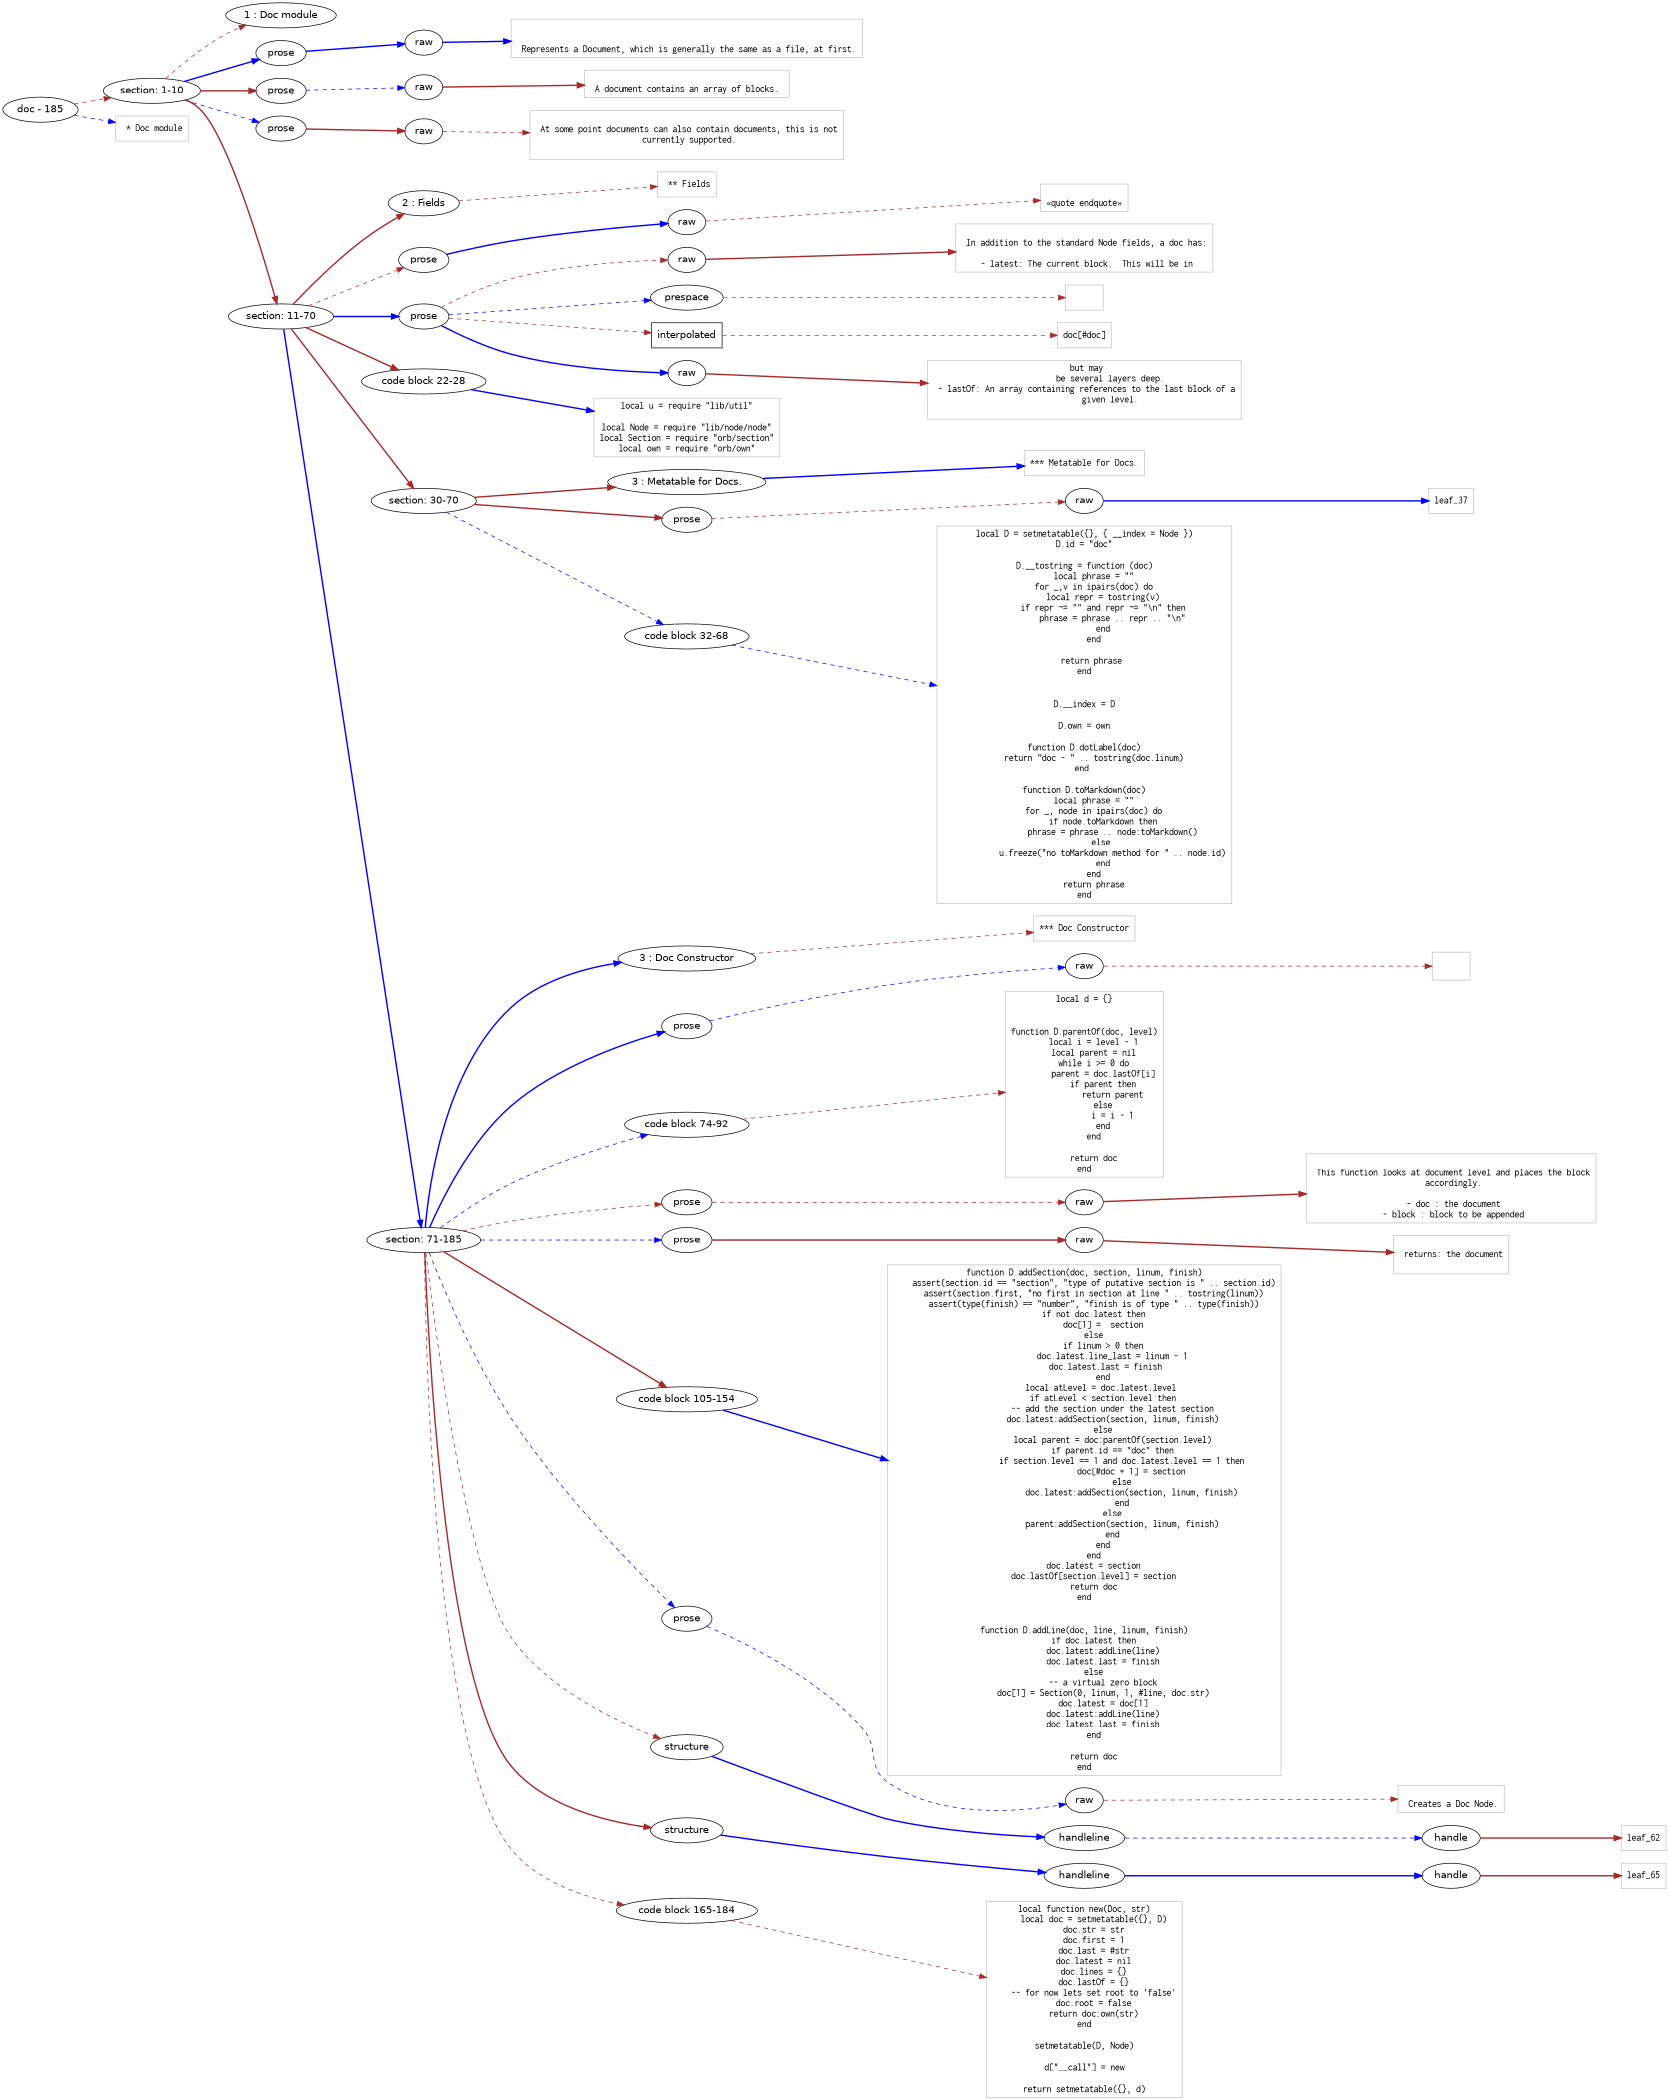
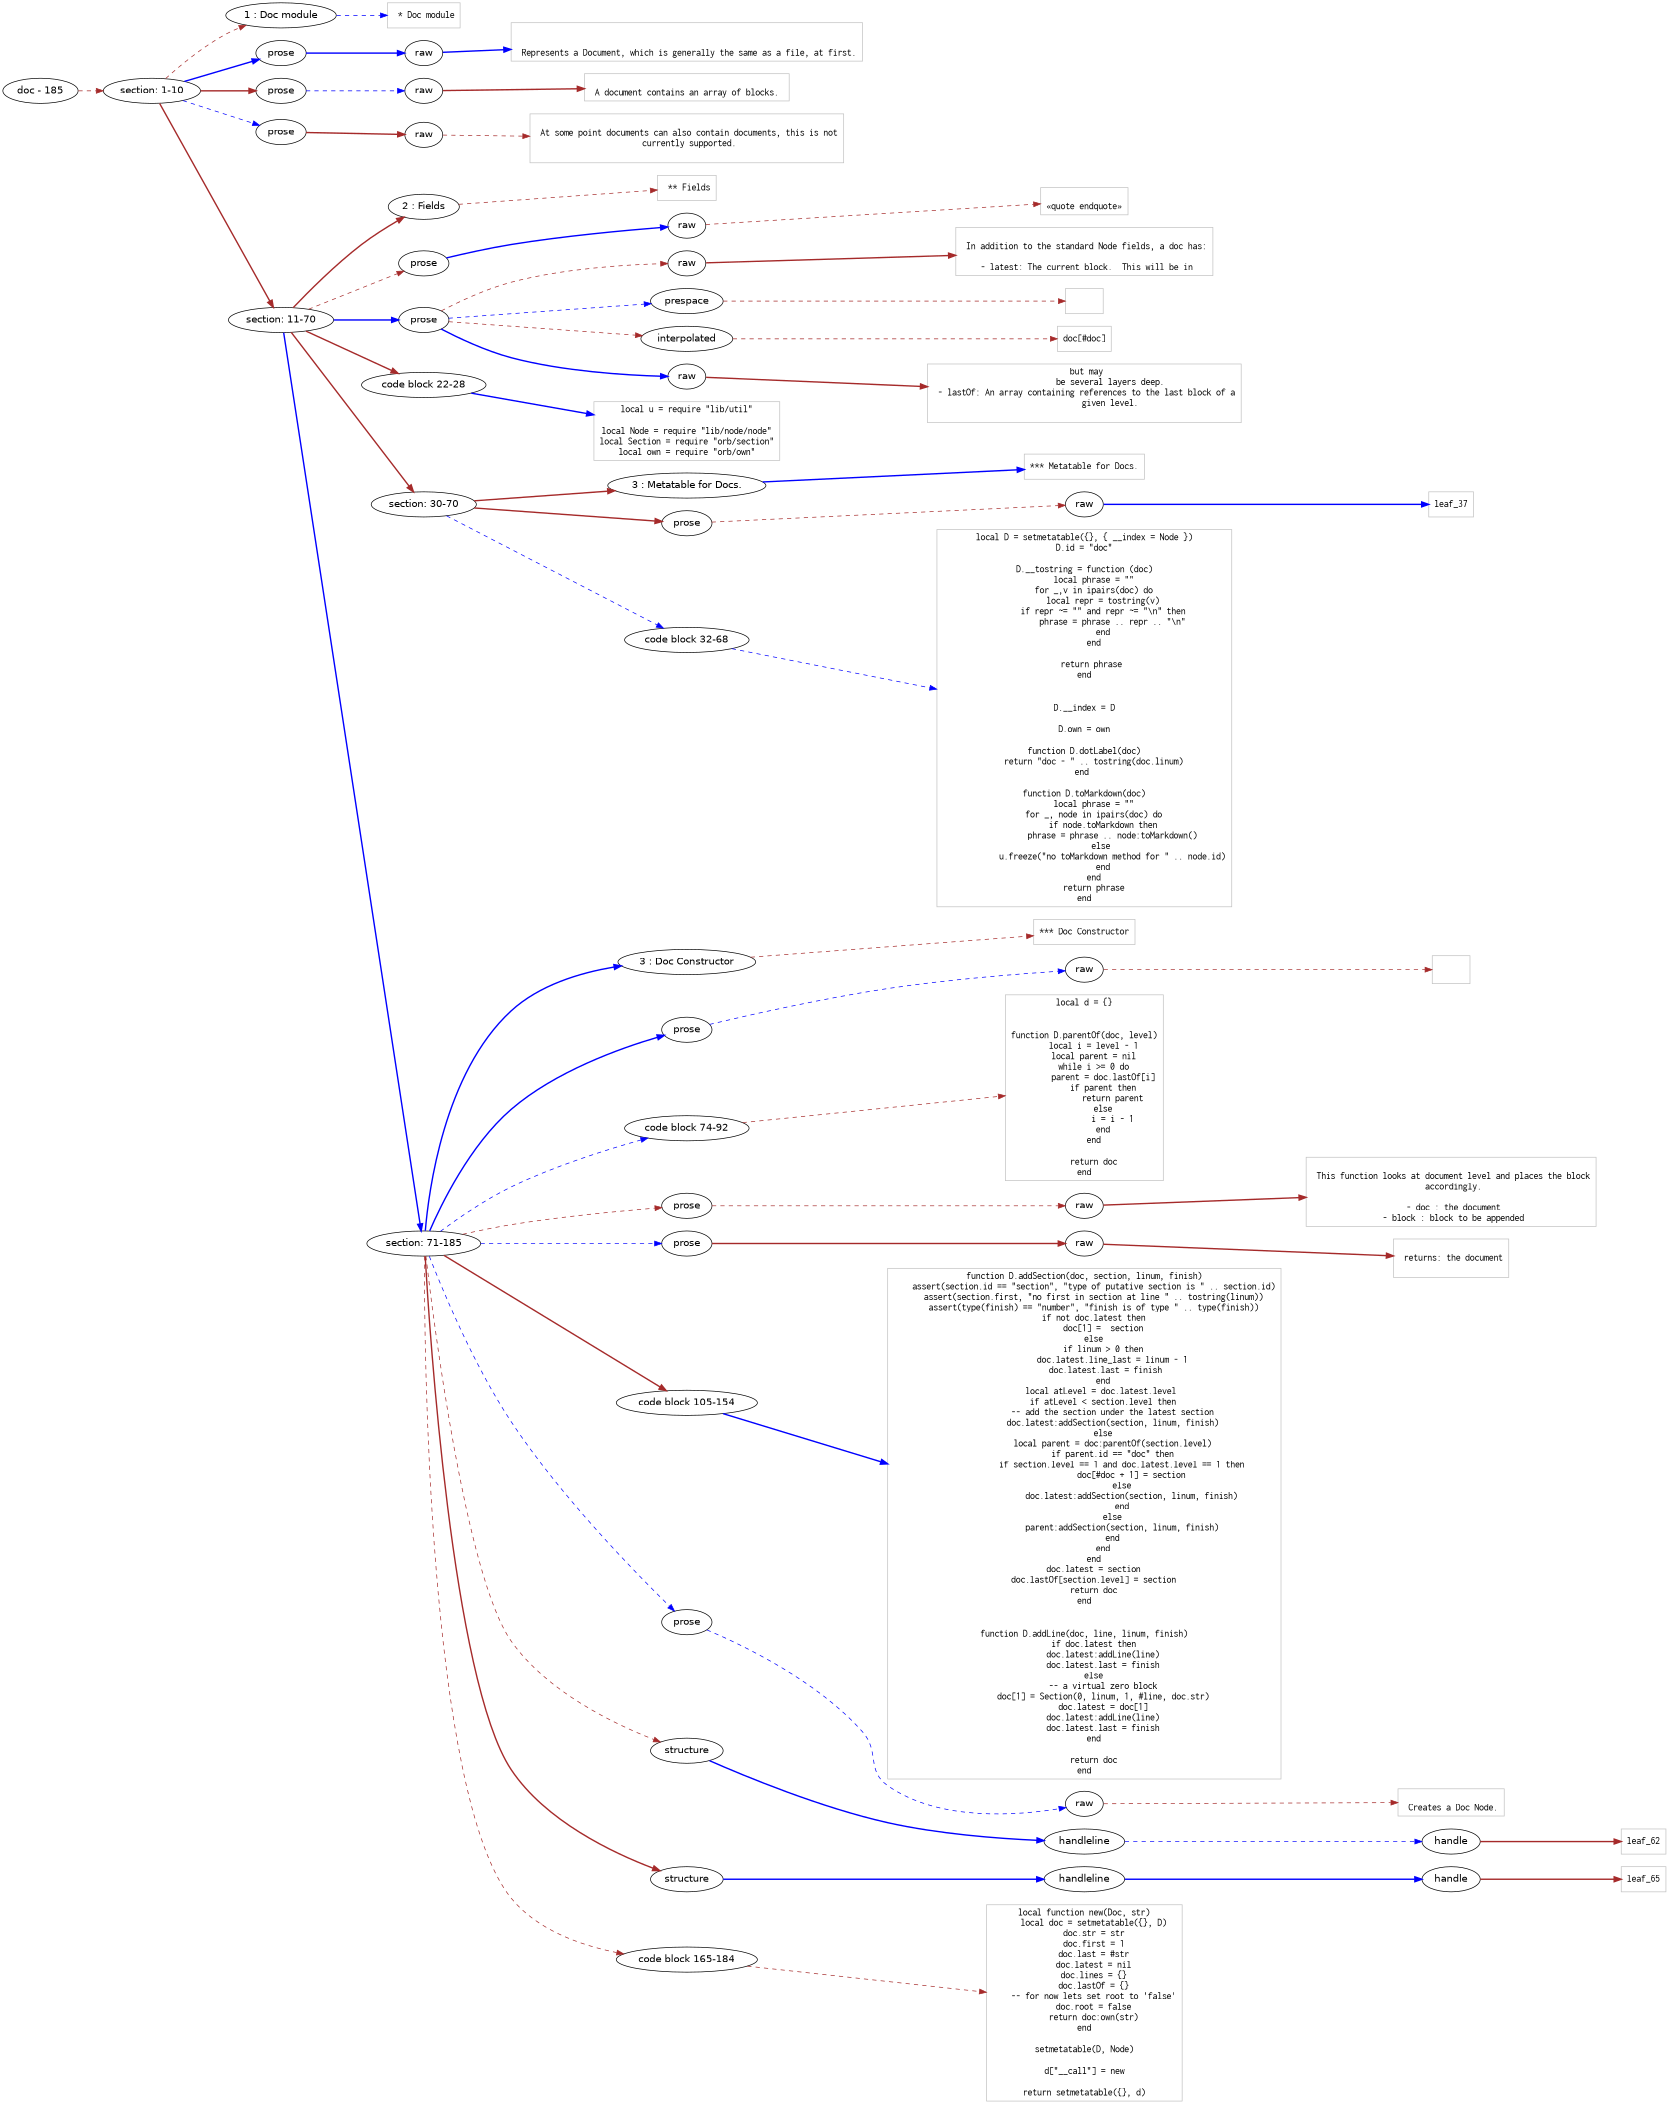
(91, 118) -> (358, 15)
(687, 335) -> (687, 339)
